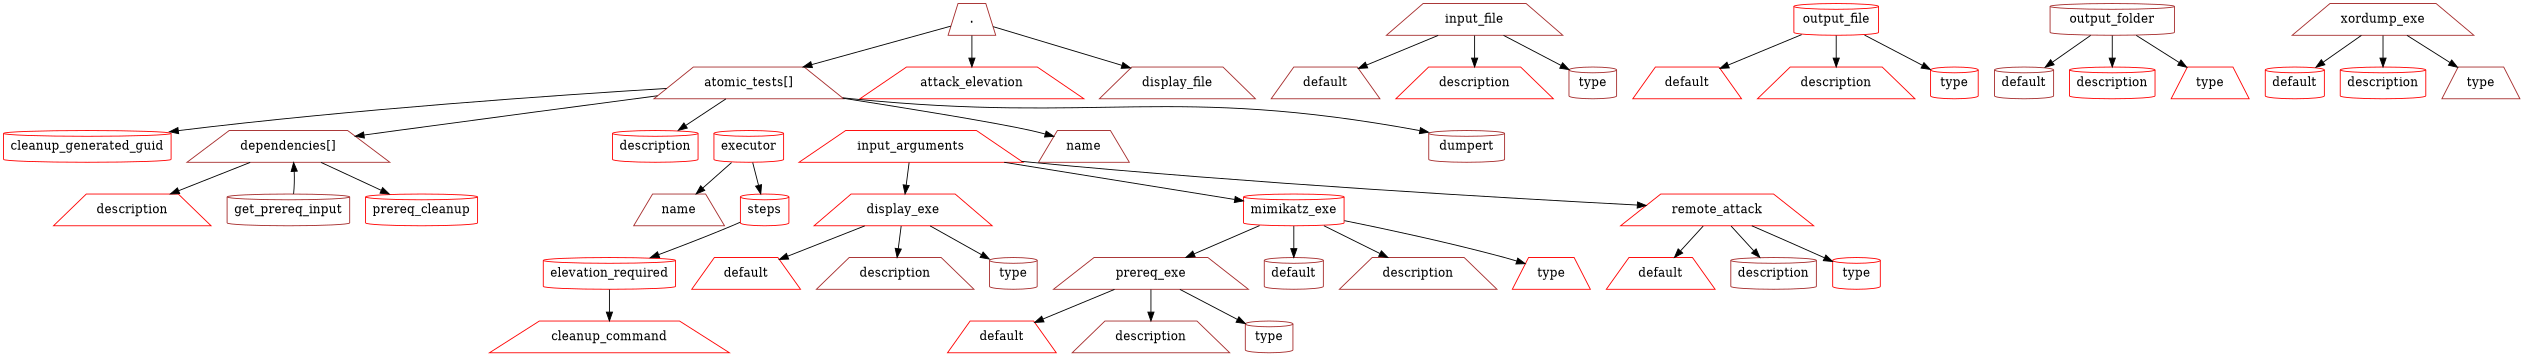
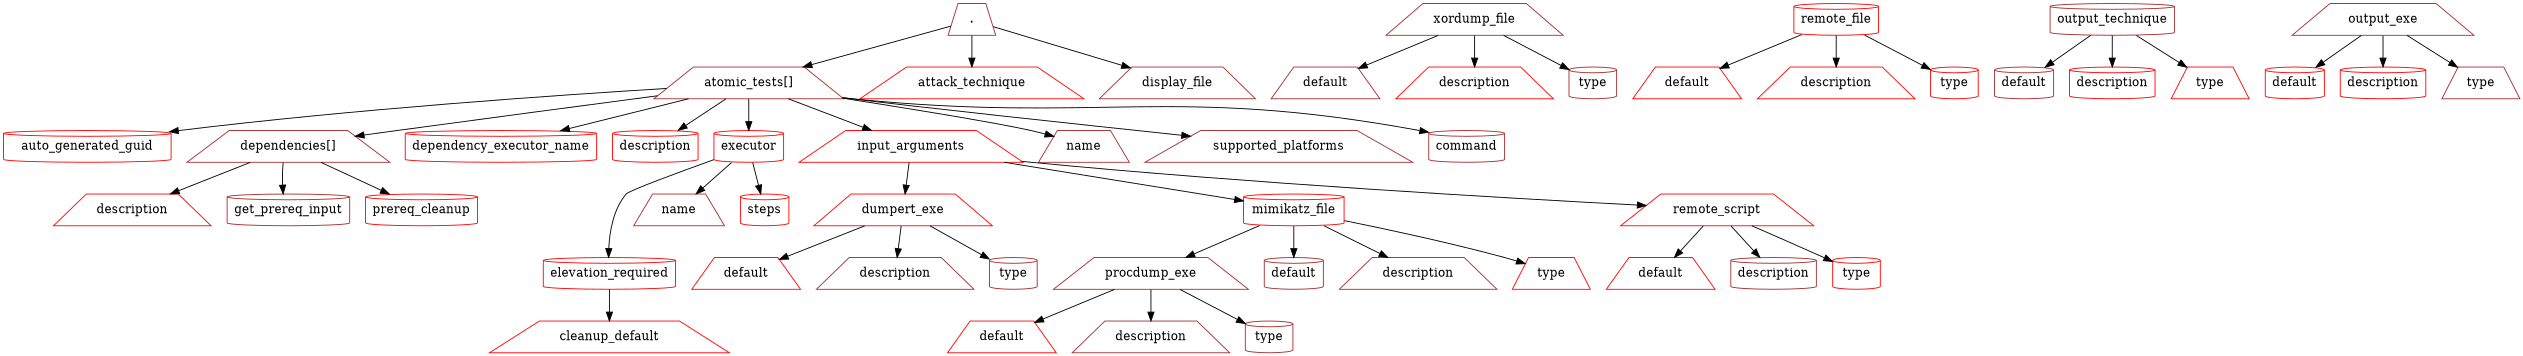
(1475, 19) -> (1475, 19)
(1836, 19) -> (1836, 19)
(2112, 19) -> (2112, 19)
(2383, 19) -> (2383, 19)
(972, 83) -> (972, 83)
none -> (749, 110)
none -> (826, 113)
(87, 146) -> (87, 146)
none -> (501, 146)
none -> (1279, 146)
(1467, 146) -> (1467, 146)
(294, 183) -> (282, 174)
(903, 210) -> (903, 210)
(1294, 210) -> (1294, 210)
(1717, 210) -> (1717, 210)
(700, 239) -> (642, 186)
(1151, 273) -> (1151, 273)
(609, 337) -> (609, 337)
